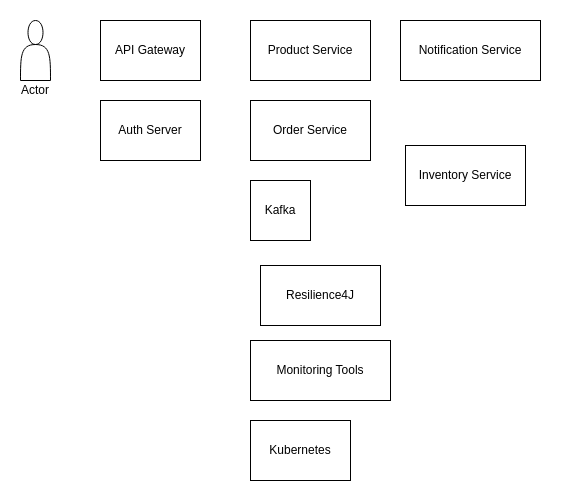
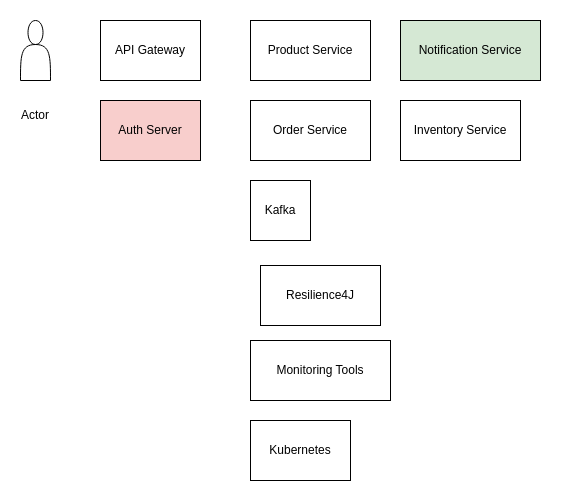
(471, 51) -> (471, 51)
(36, 91) -> (36, 116)
(151, 131) -> (151, 131)
(466, 176) -> (461, 131)
